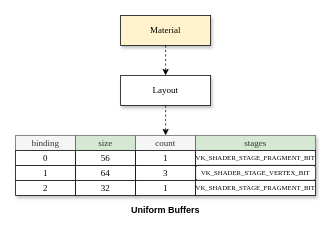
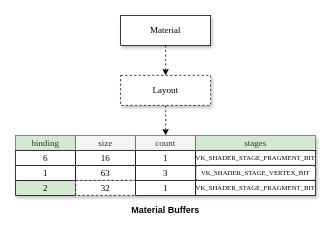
(165, 30) -> (165, 30)
(165, 90) -> (165, 90)
(45, 143) -> (45, 143)
(105, 143) -> (105, 143)
(45, 158) -> (45, 158)
(105, 158) -> (105, 158)
(105, 173) -> (105, 173)
(45, 188) -> (45, 188)
(105, 188) -> (105, 188)
(165, 210) -> (165, 210)
